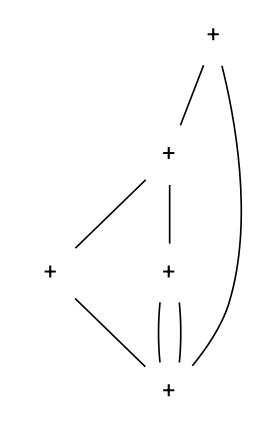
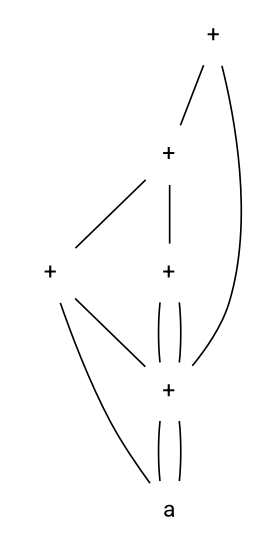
none -> (170, 511)
